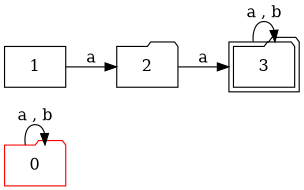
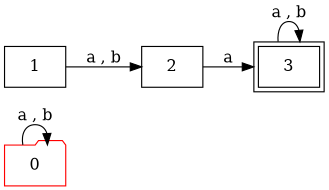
(91, 58) -> (104, 58)
(147, 67) -> (172, 67)
(264, 67) -> (289, 67)
